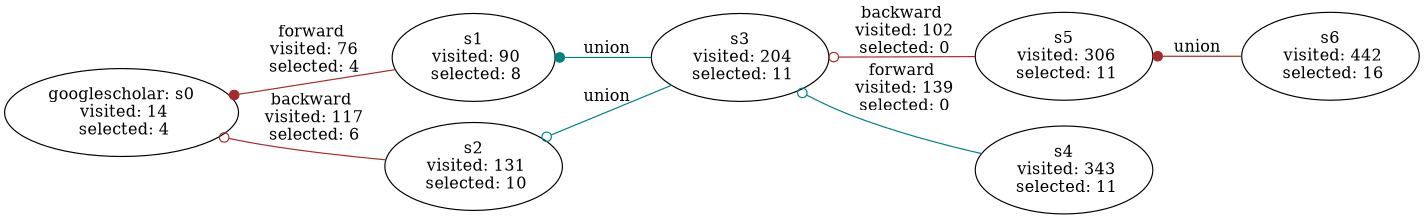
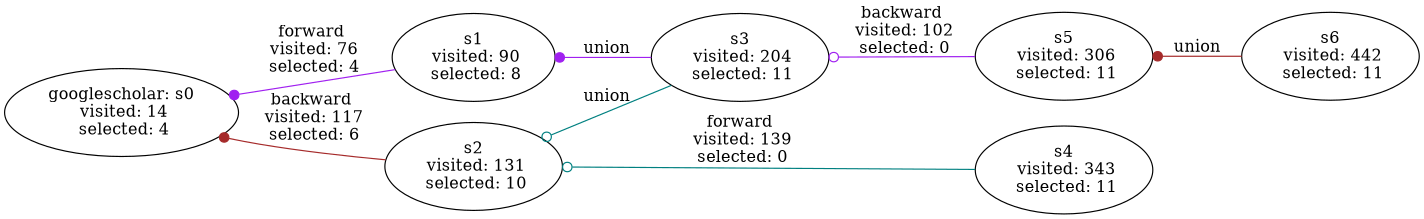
(1330, 56) -> (1330, 56)
(608, 57) -> (608, 57)
(907, 57) -> (907, 57)
(317, 82) -> (317, 82)
(892, 130) -> (774, 168)
(307, 151) -> (307, 151)
